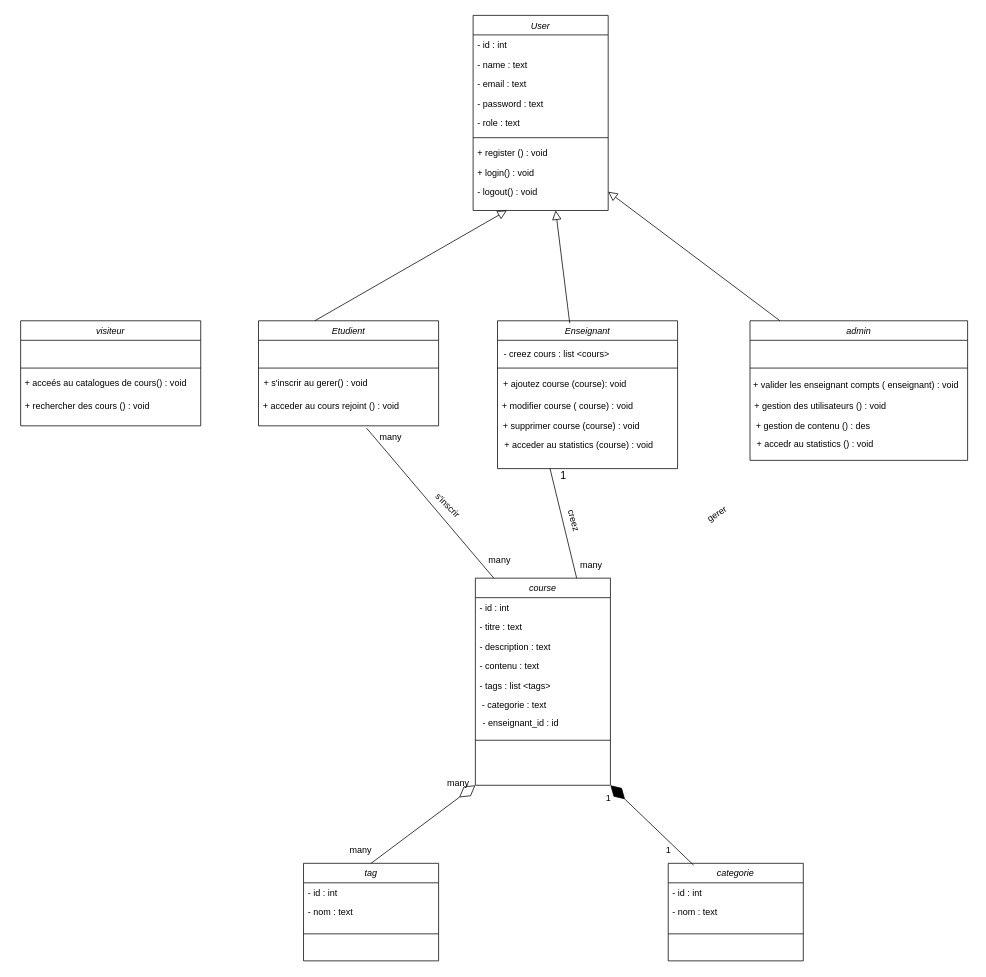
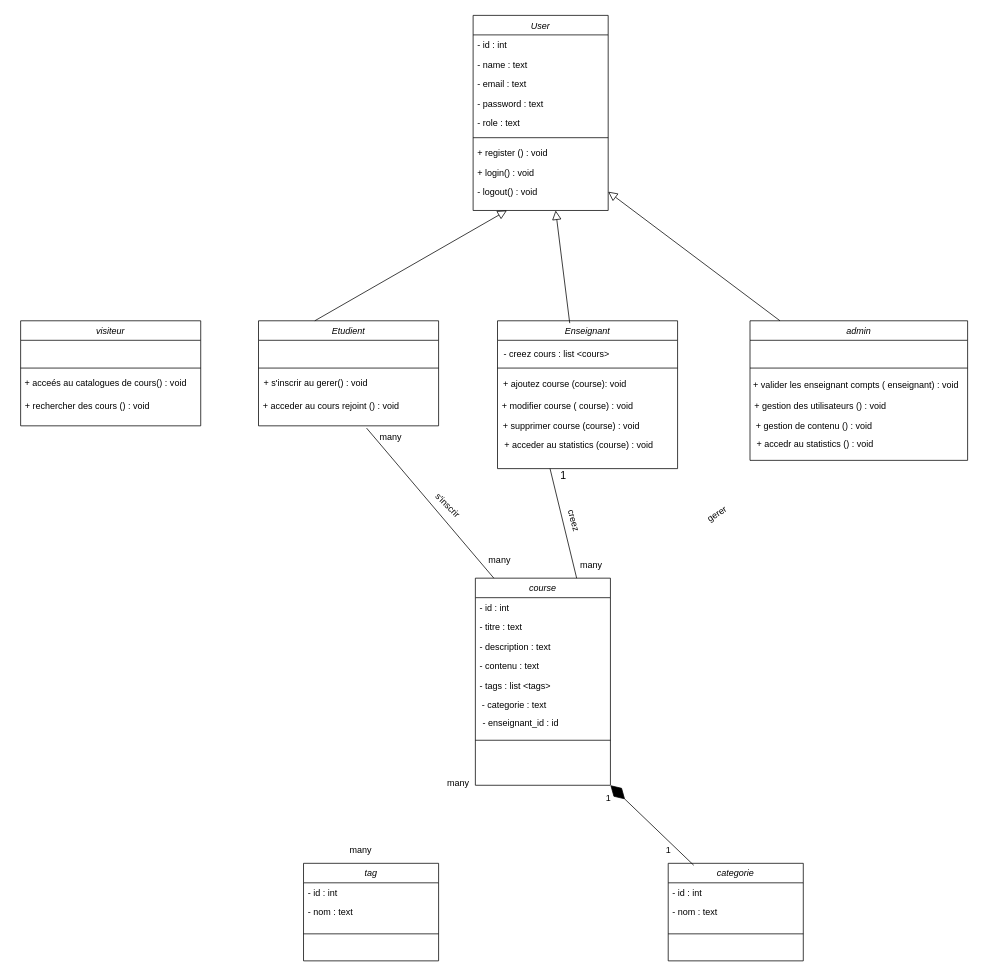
(819, 426) -> (820, 426)
(415, 830) -> none
